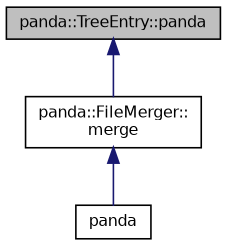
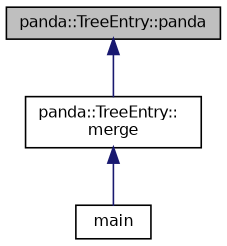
(113, 122) -> (113, 122)
(113, 222) -> (113, 222)
